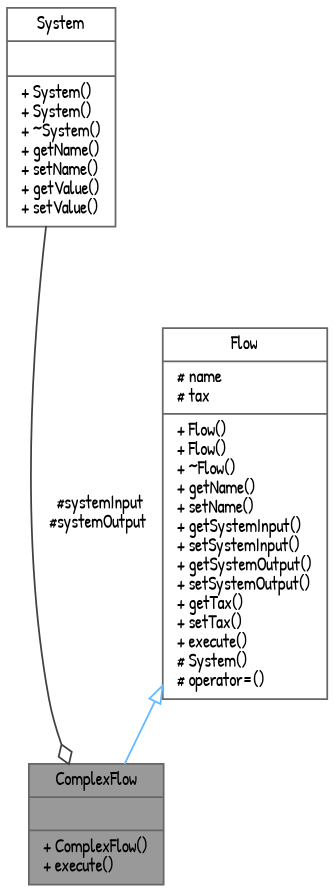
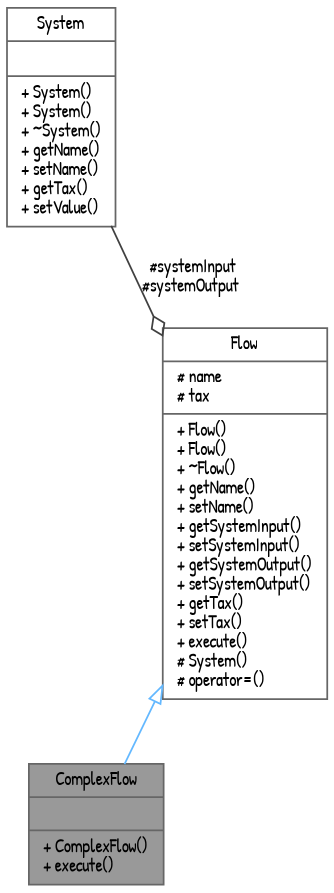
(61, 189) -> (55, 189)
(31, 486) -> (132, 271)
